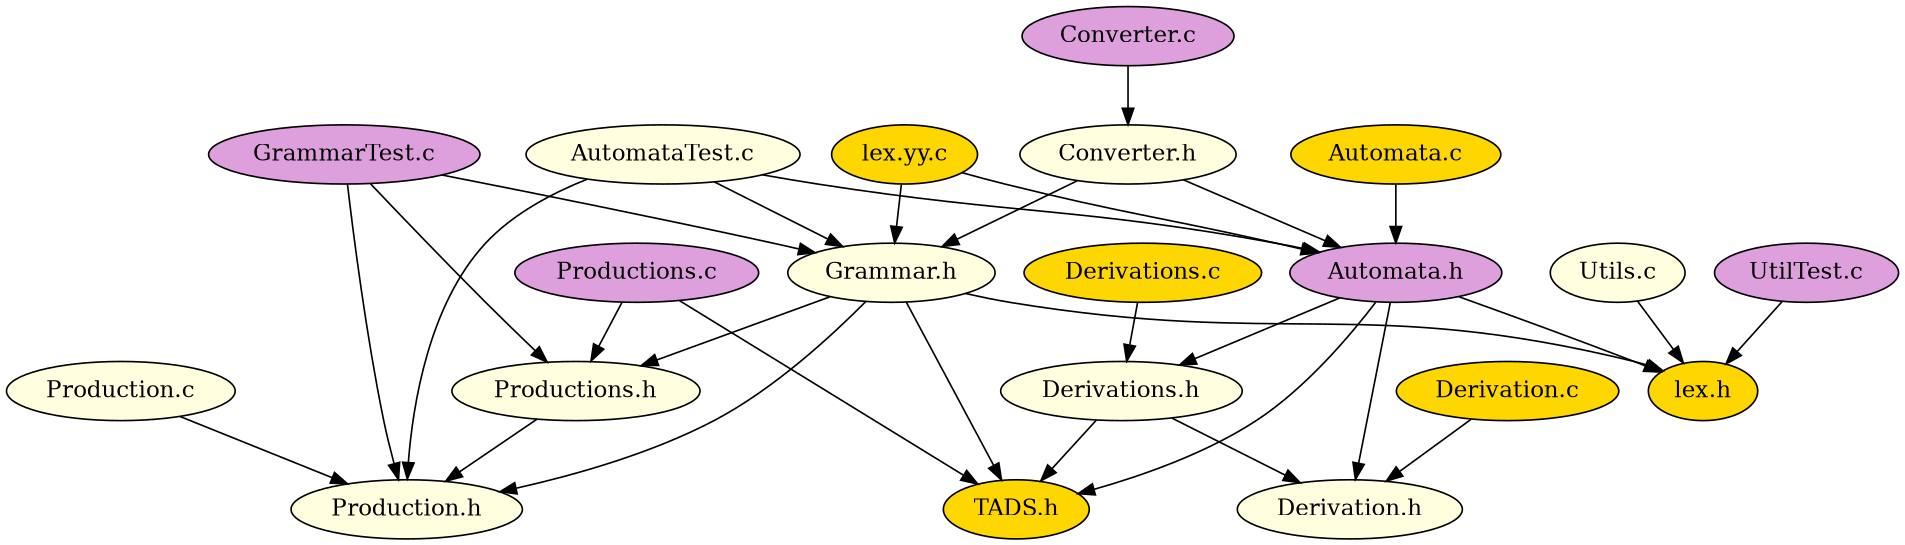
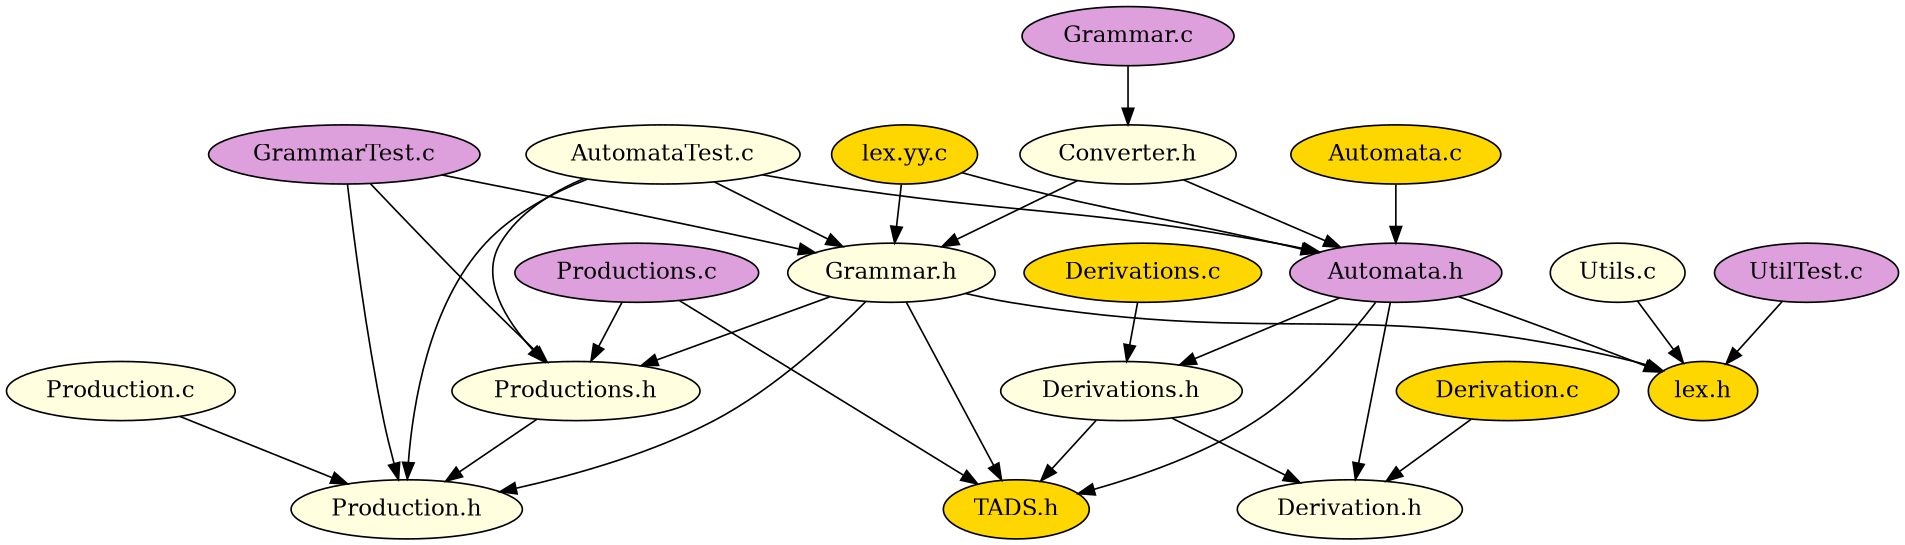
(1128, 36) -> (1128, 36)
none -> (498, 249)
